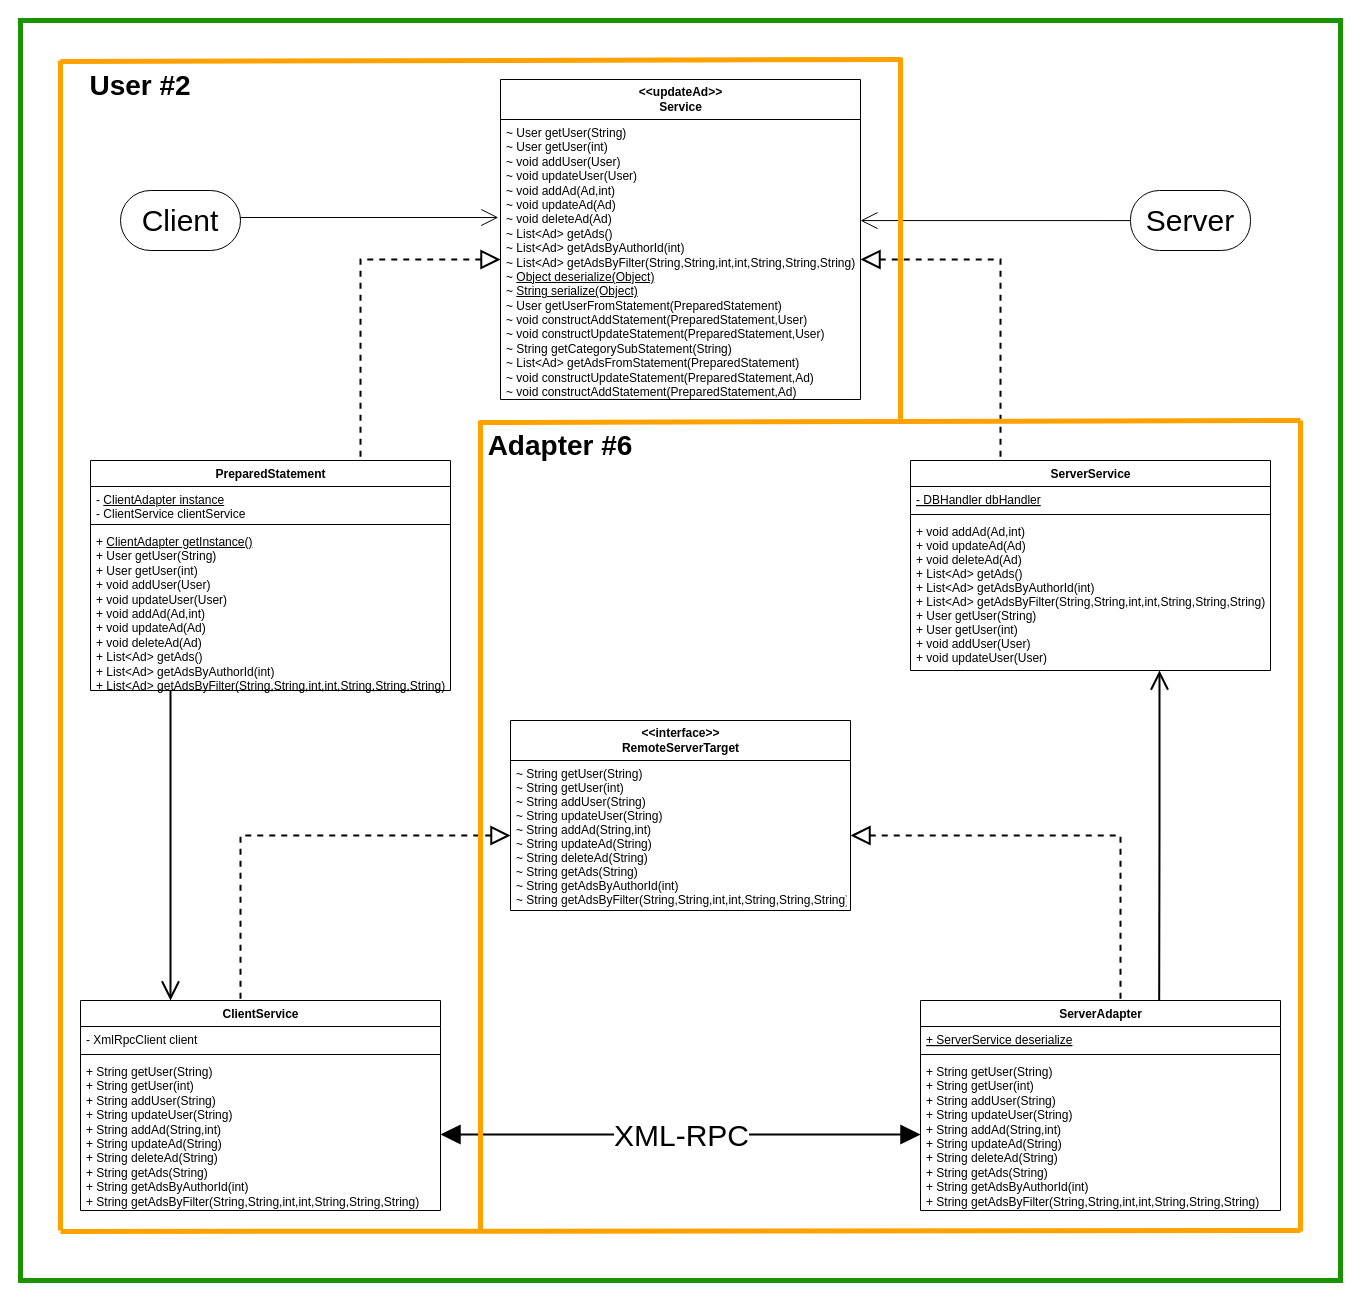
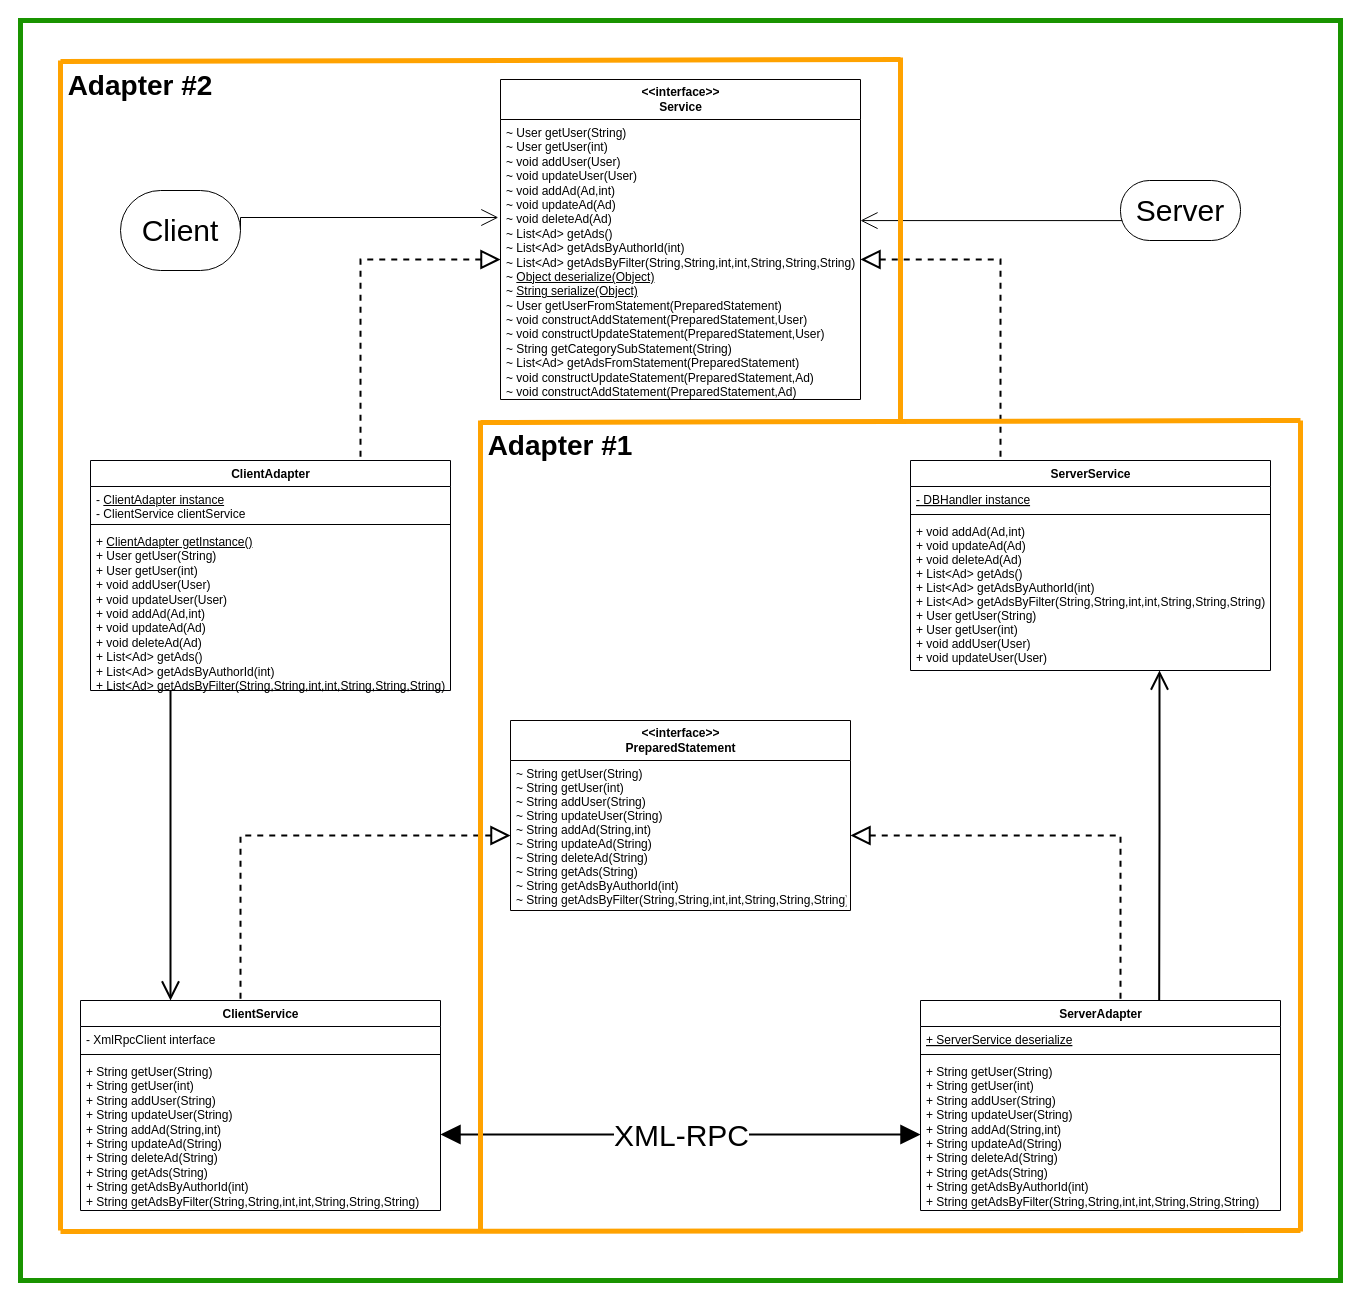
(141, 86) -> (141, 86)
(681, 100) -> (681, 100)
(181, 221) -> (181, 231)
(1191, 221) -> (1181, 211)
(561, 446) -> (561, 446)
(271, 475) -> (271, 475)
(980, 500) -> (977, 500)
(681, 741) -> (681, 741)
(146, 1040) -> (157, 1040)
